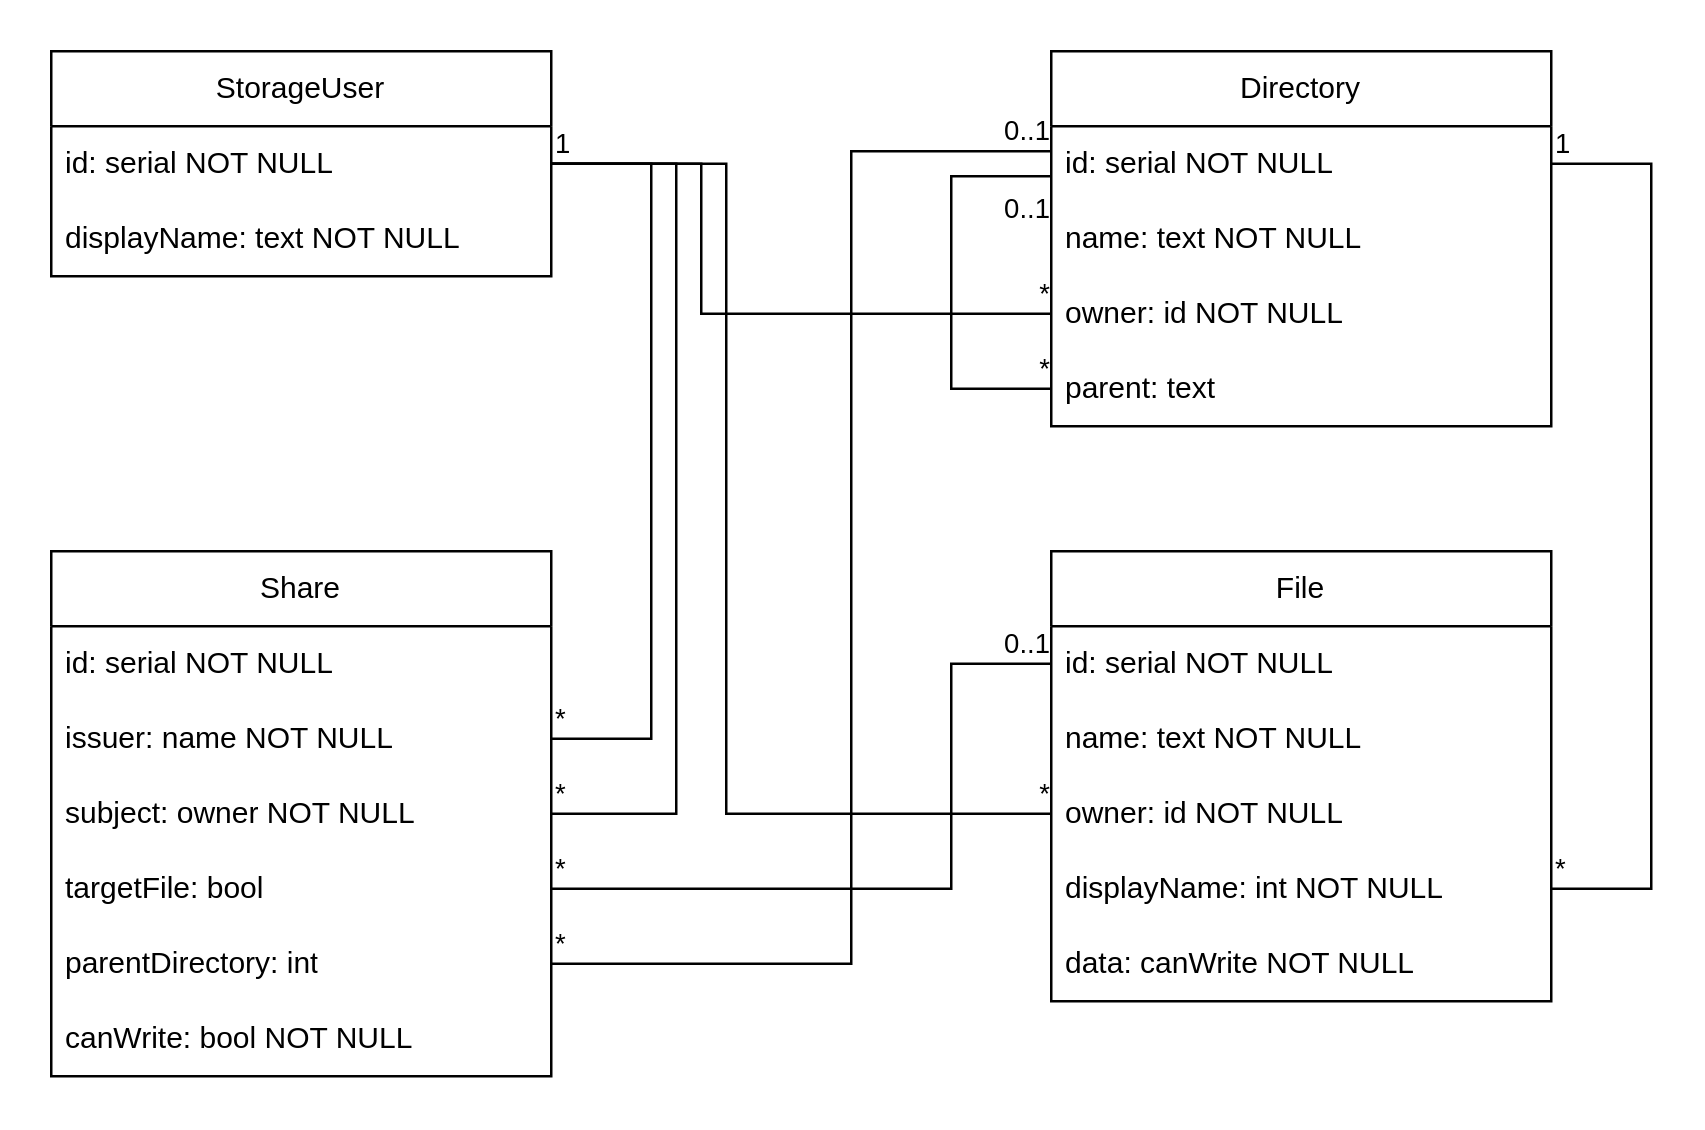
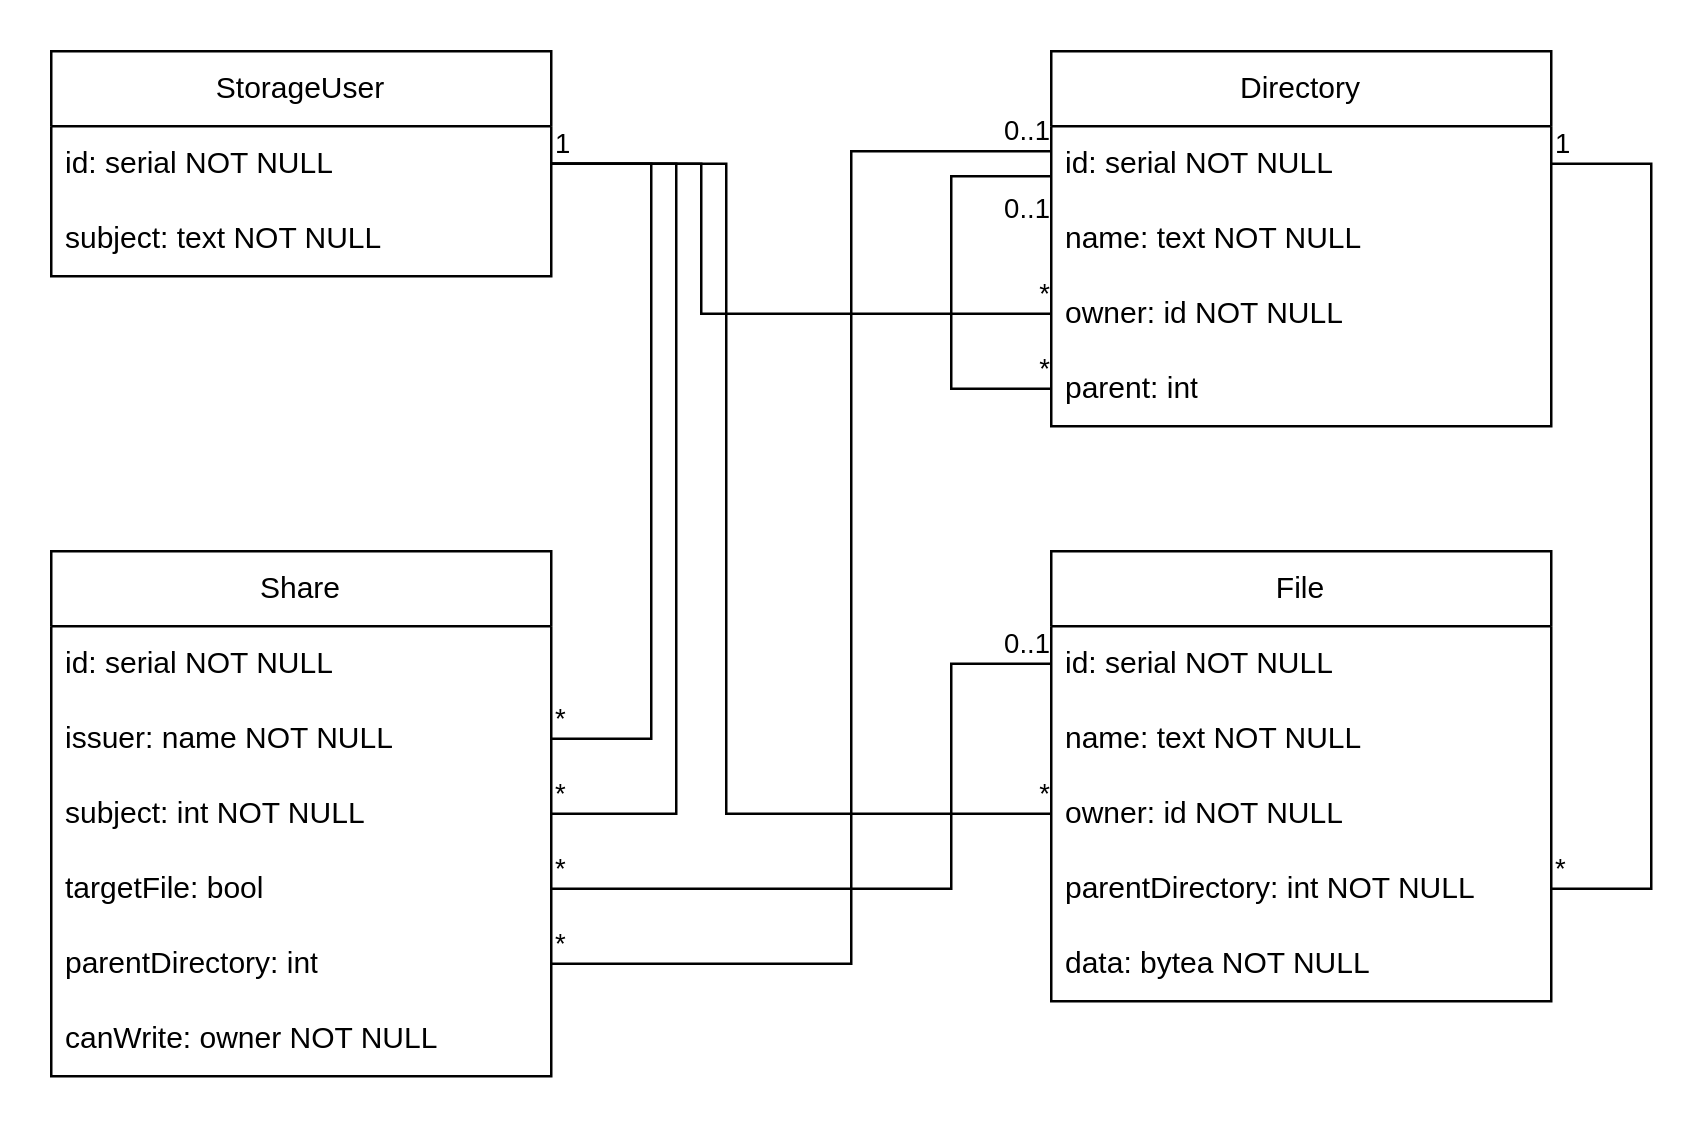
(261, 239) -> (235, 239)
(1159, 389) -> (1147, 389)
(244, 814) -> (223, 814)
(1249, 889) -> (1286, 889)
(1240, 964) -> (1219, 964)
(236, 1039) -> (248, 1039)
